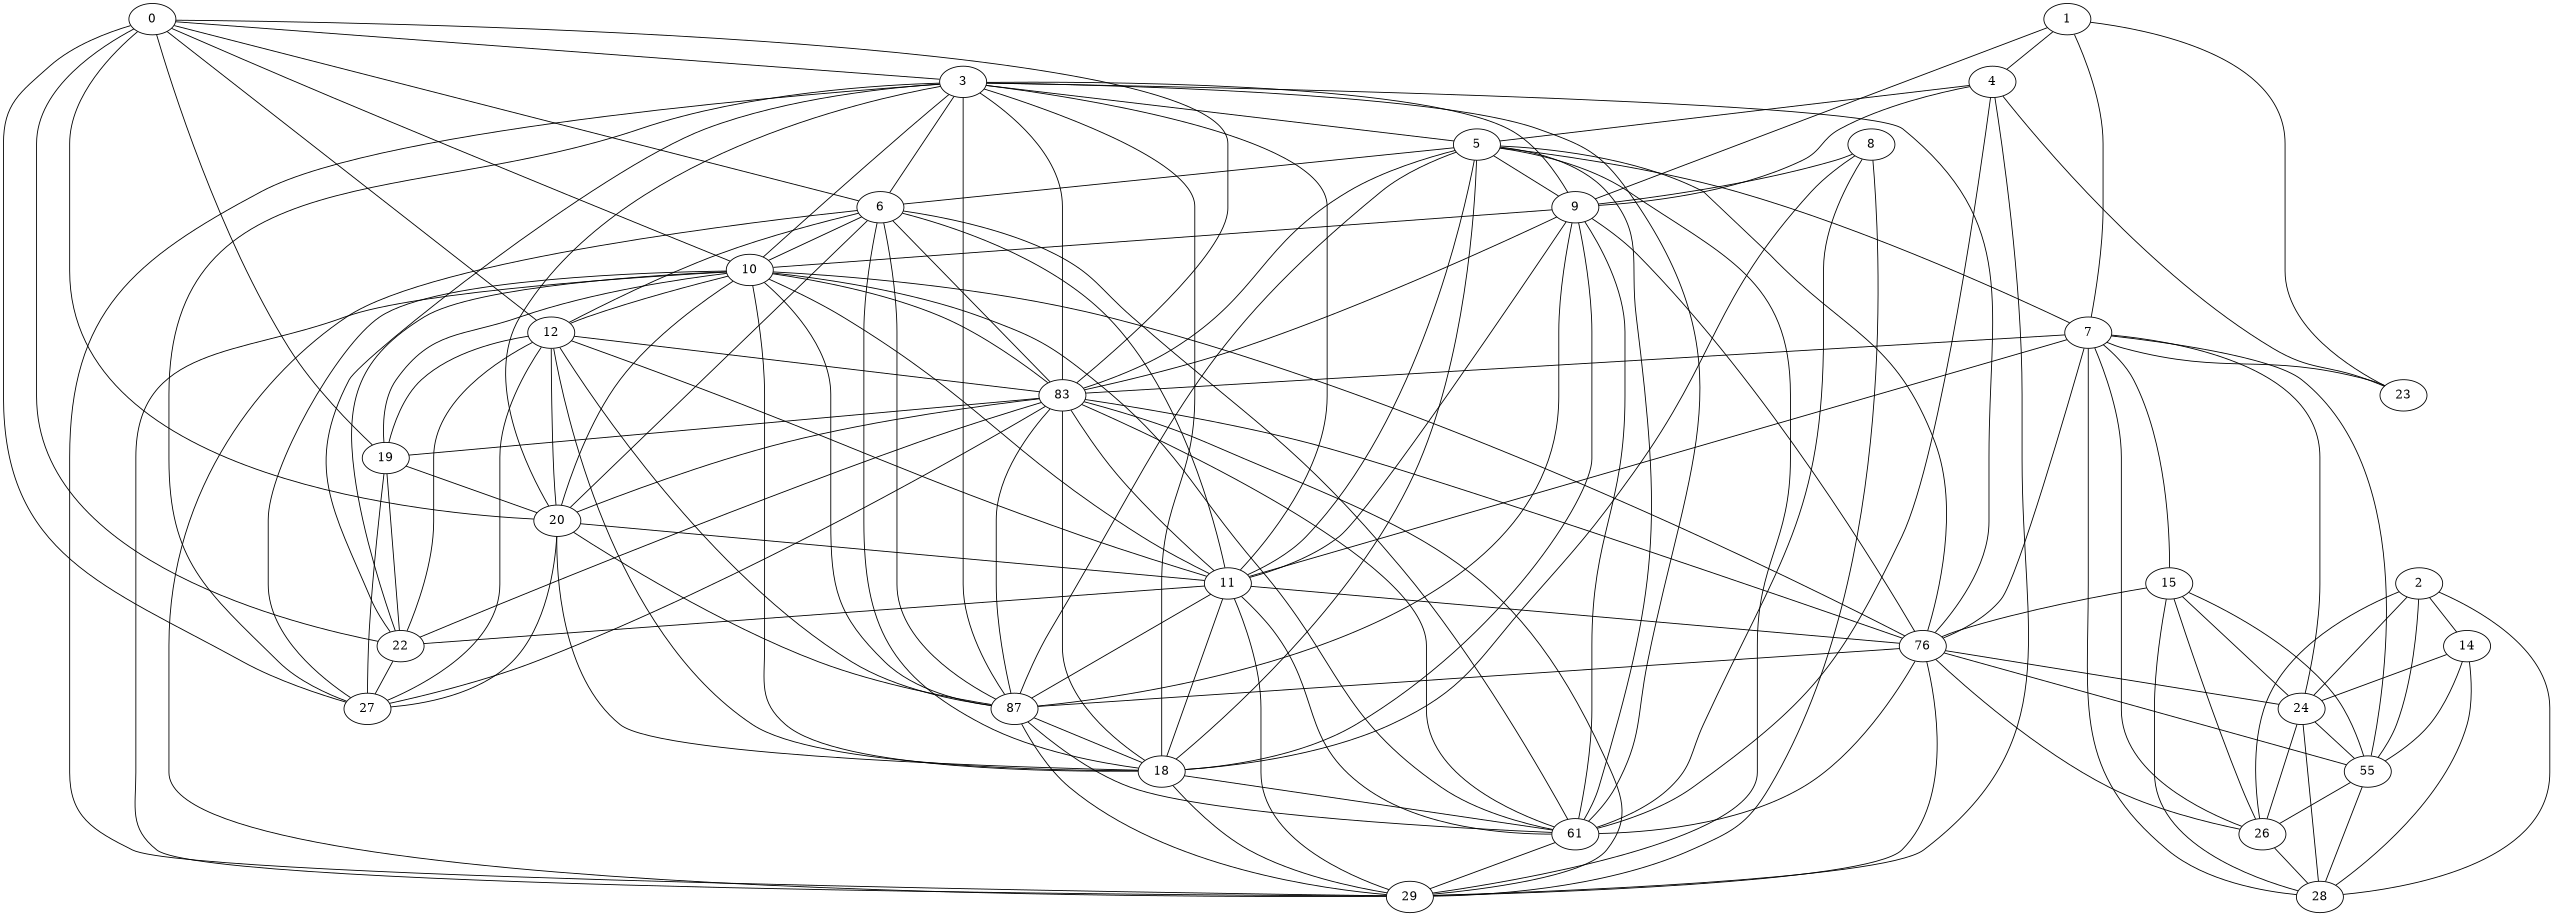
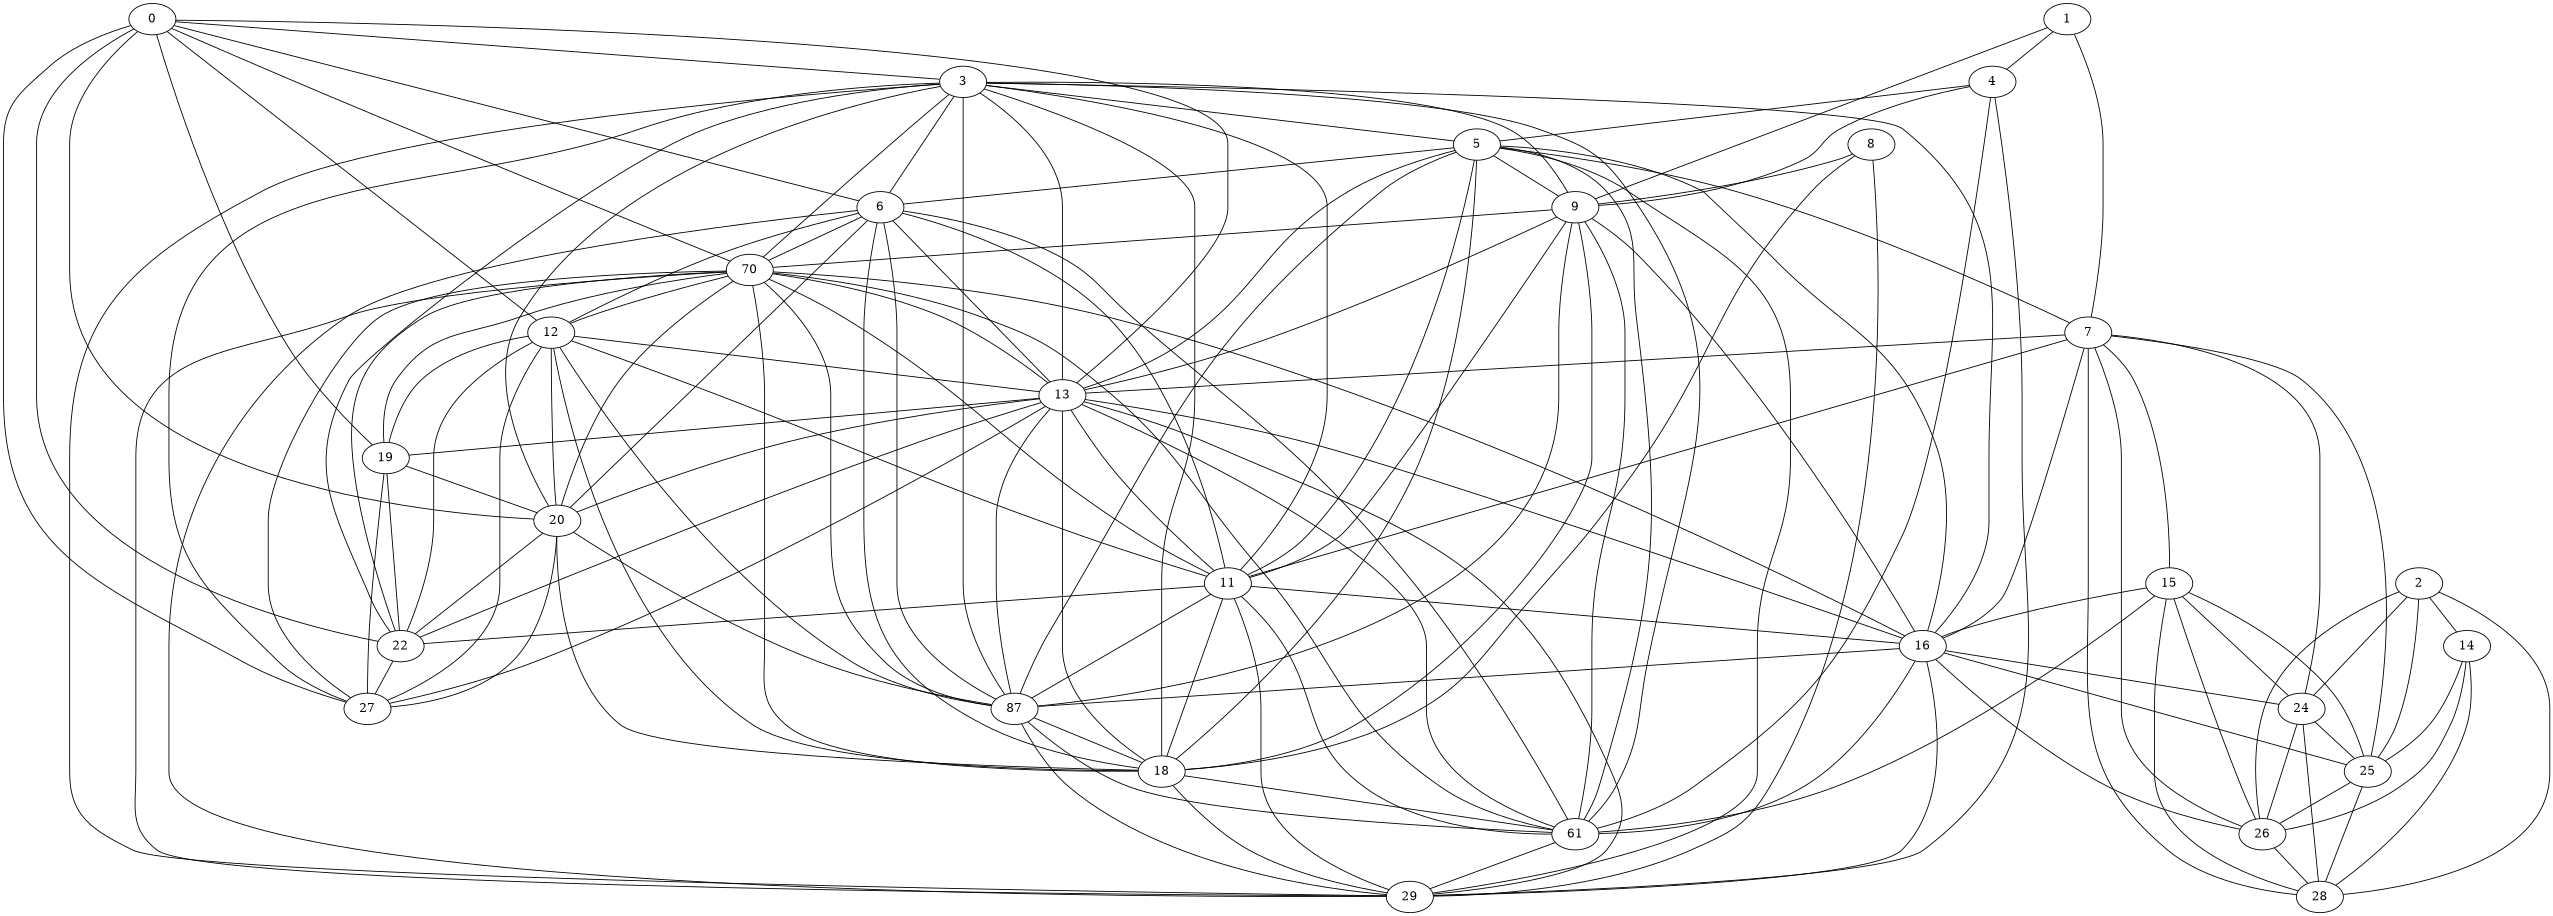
(750, 270) -> (750, 270)
(1062, 395) -> (1062, 395)
(2404, 395) -> none
(1795, 525) -> (1896, 760)
(877, 551) -> (479, 584)
(1923, 646) -> (1923, 646)
(2391, 675) -> (2409, 780)
(2368, 772) -> (2368, 772)
